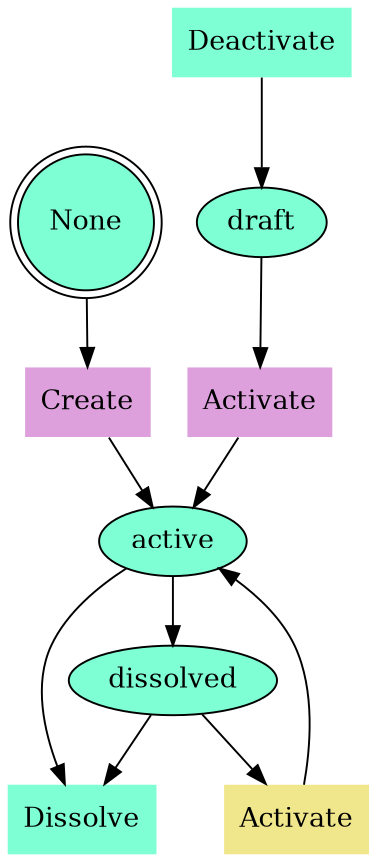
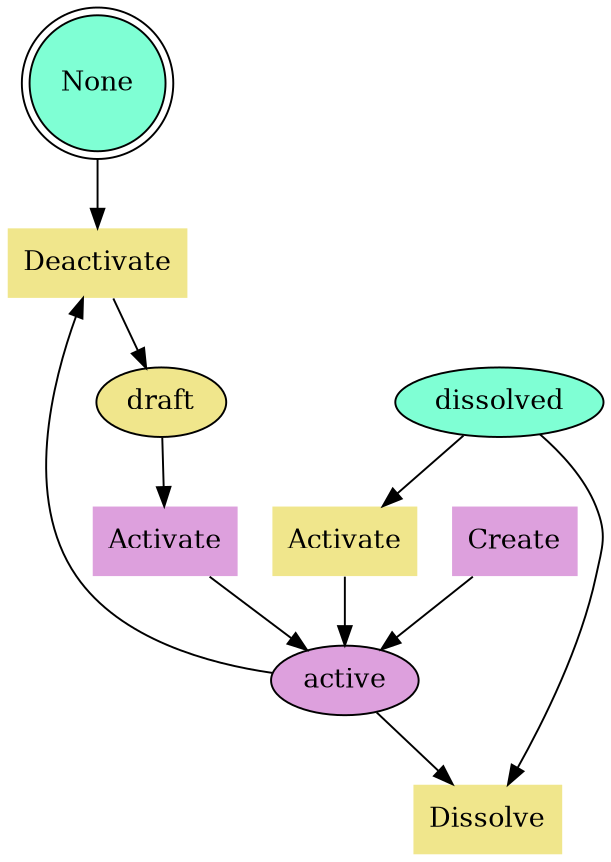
(262, 43) -> (98, 263)
(262, 222) -> (161, 402)
(87, 323) -> (98, 184)
(173, 541) -> (345, 680)
(173, 601) -> (66, 556)
(82, 820) -> (488, 820)
